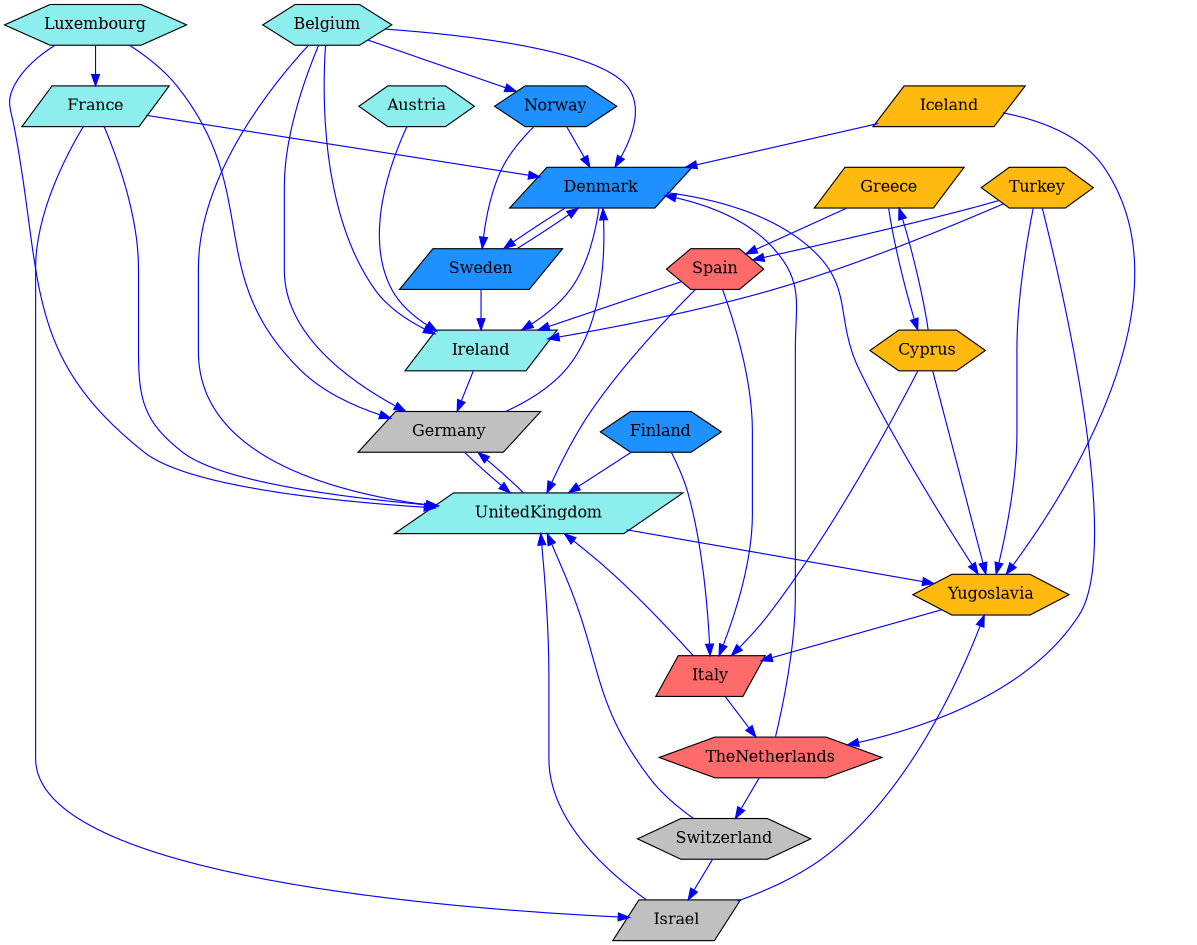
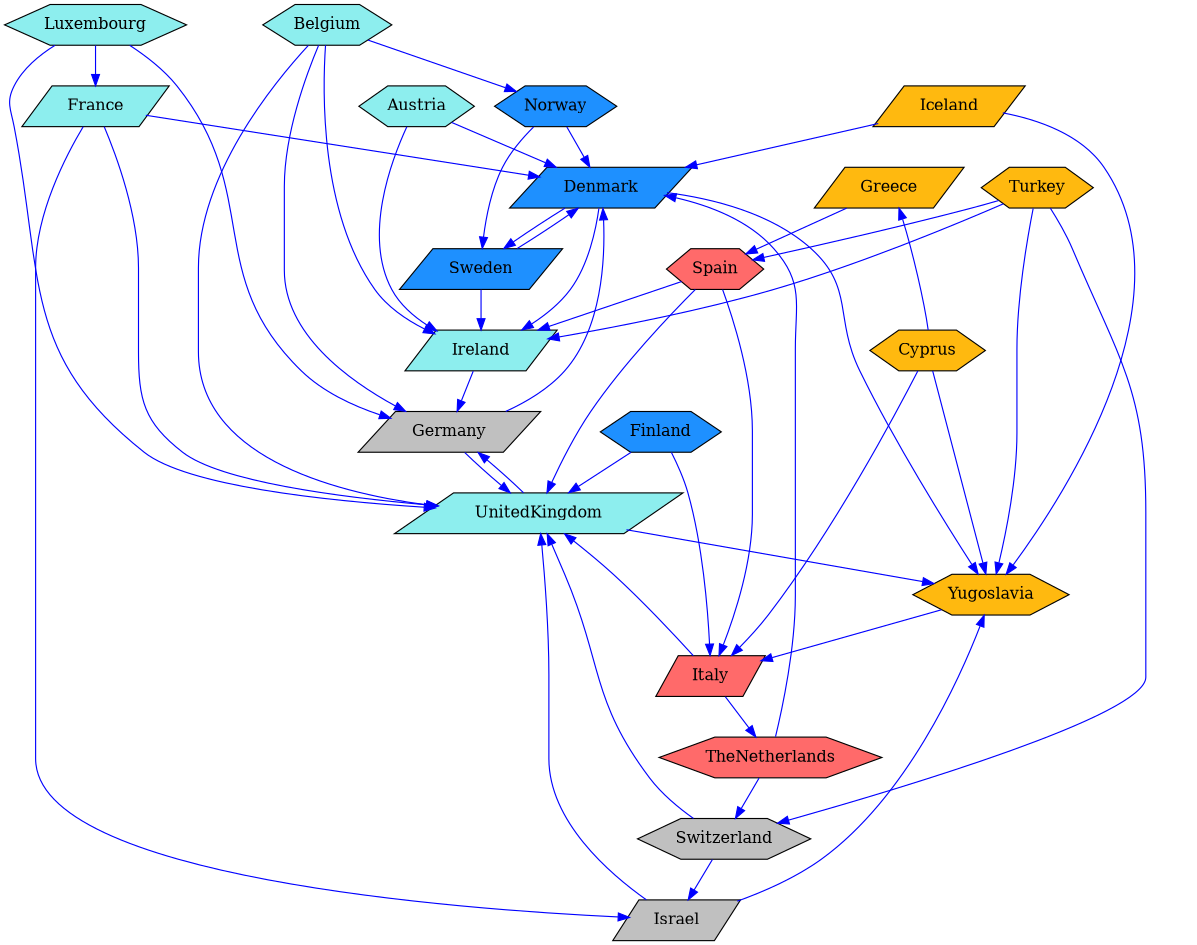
(547, 51) -> (499, 143)
(900, 264) -> none
(1094, 541) -> (1146, 628)
